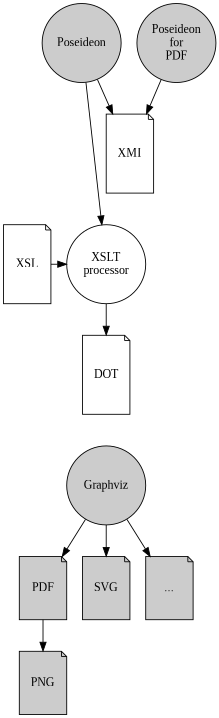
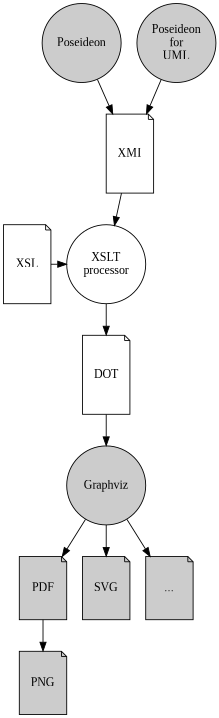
(176, 43) -> (176, 43)
(93, 149) -> (119, 205)
none -> (106, 426)
